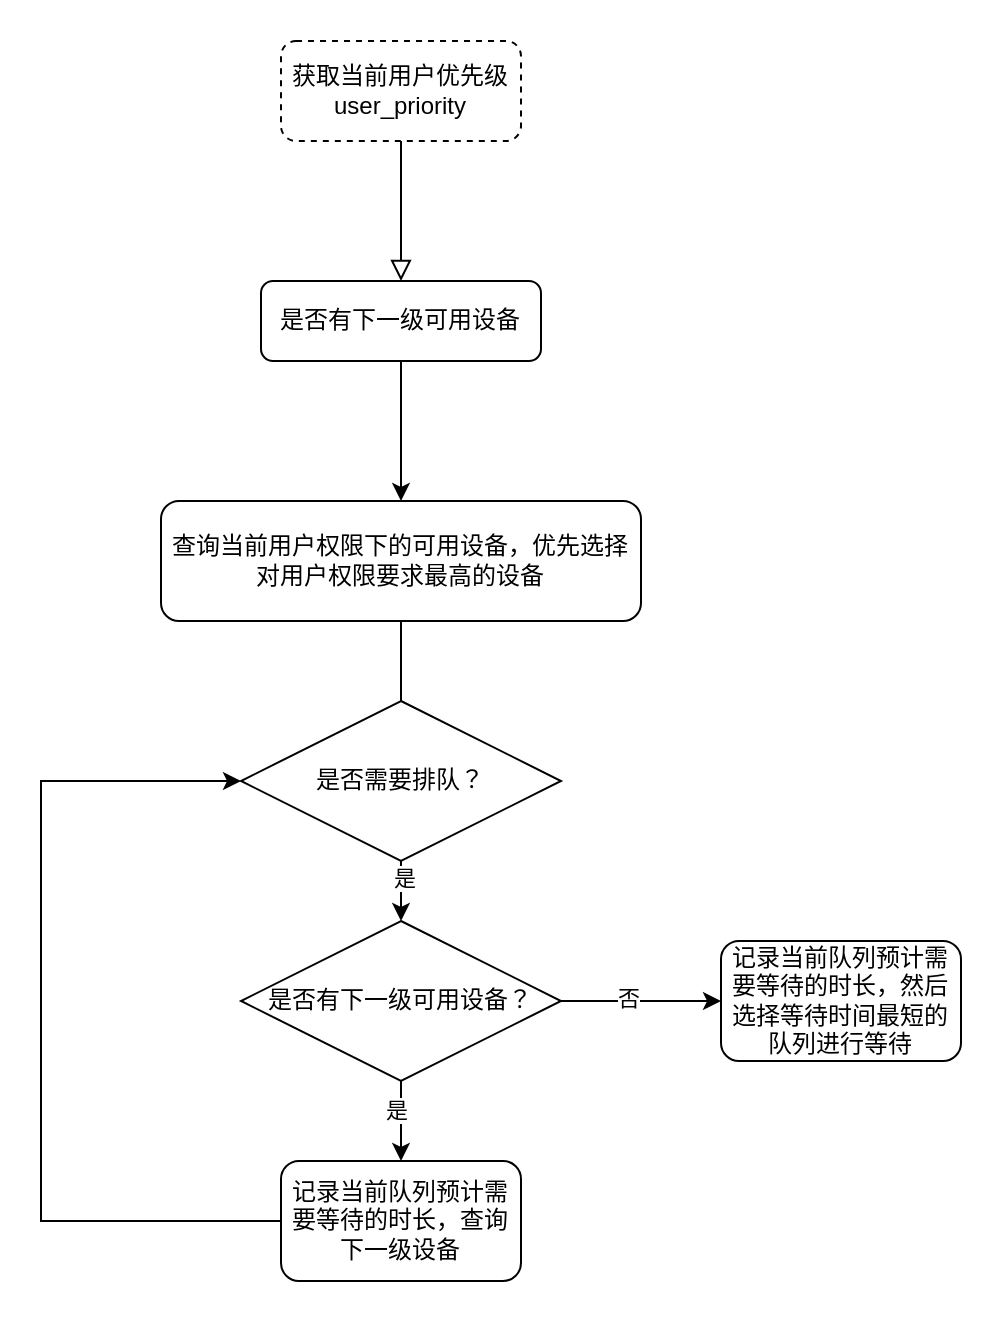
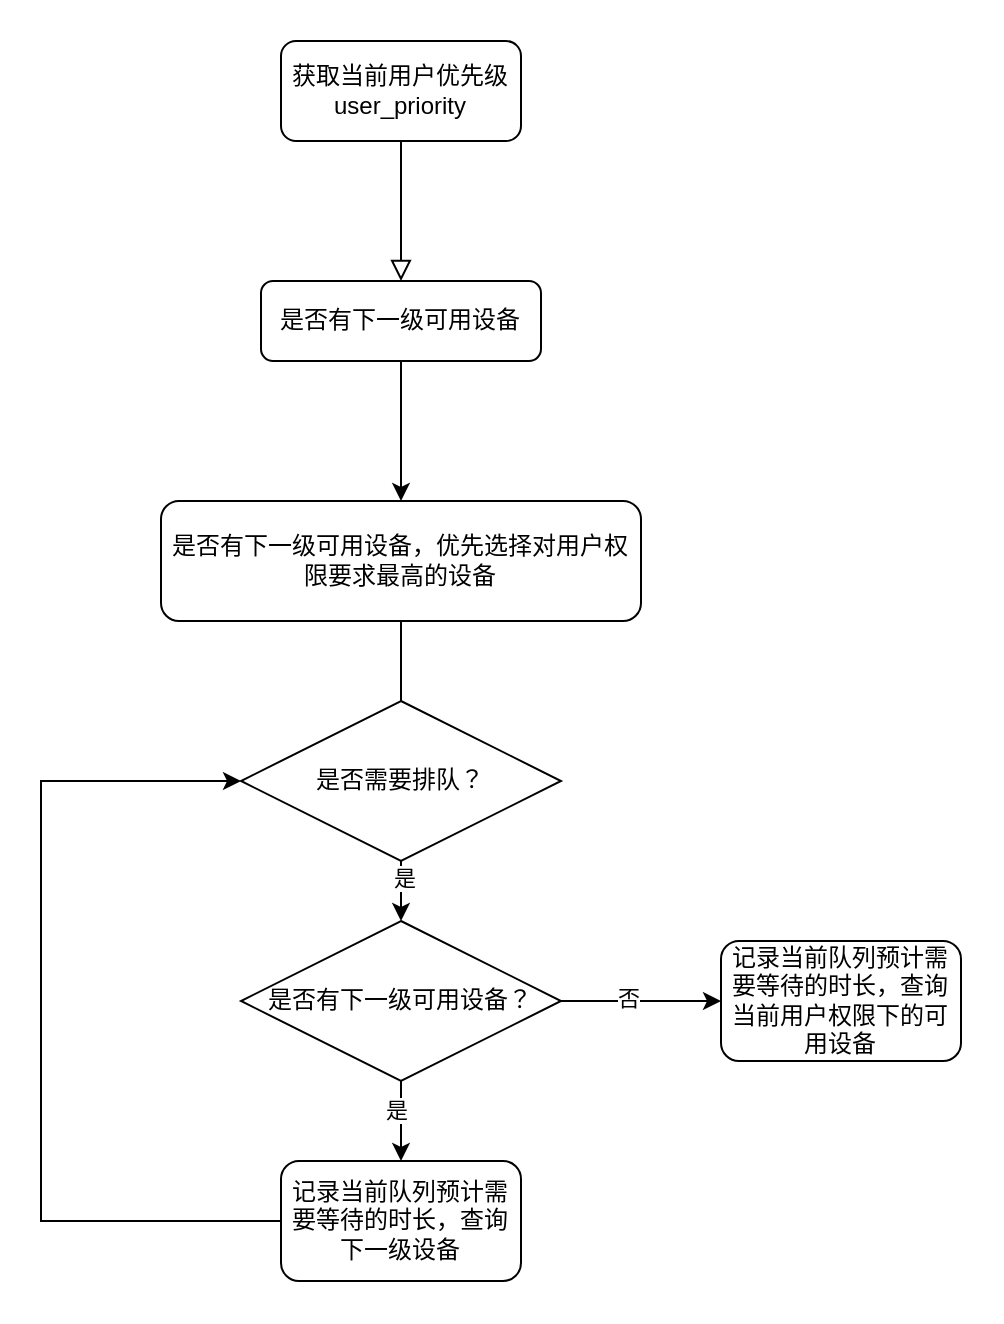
(401, 91) -> (401, 91)
(401, 561) -> (401, 561)
(841, 1001) -> (841, 1001)
